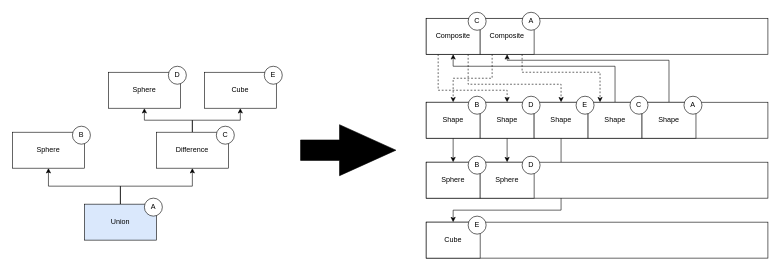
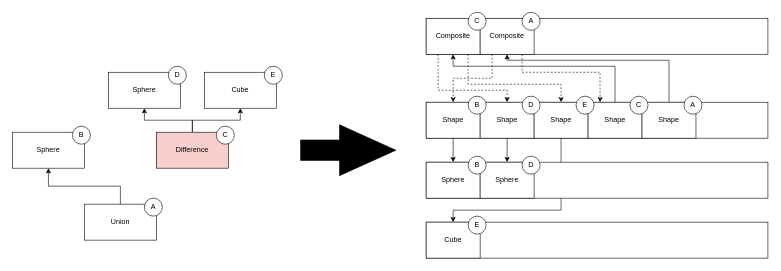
(192, 150) -> (192, 150)
(192, 180) -> none
(120, 222) -> (120, 222)
